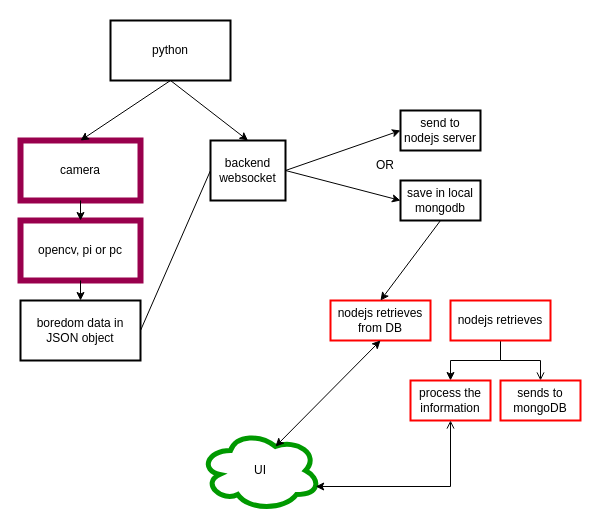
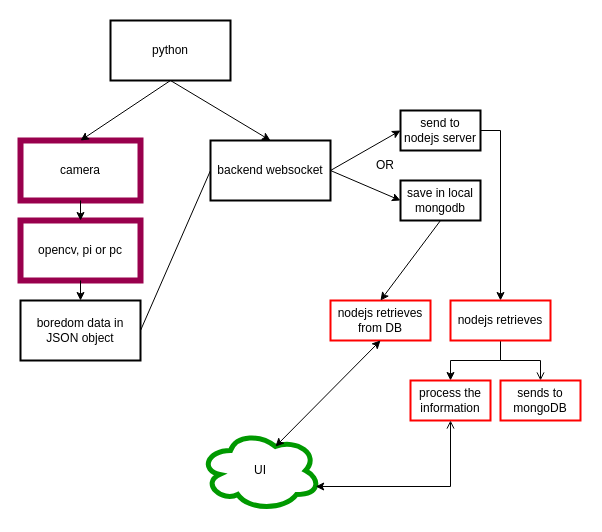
(248, 171) -> (271, 171)
none -> (501, 202)
